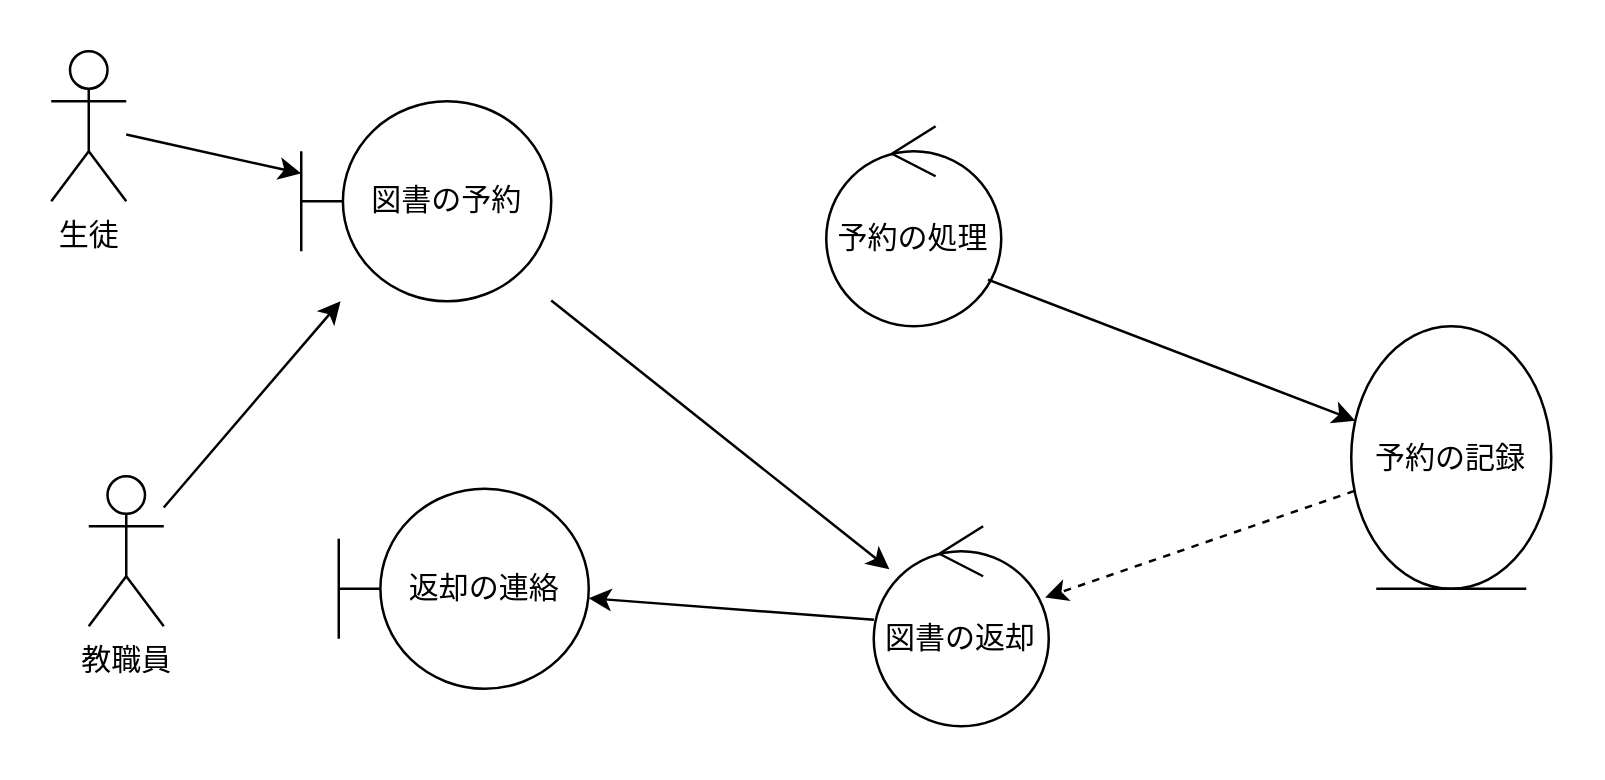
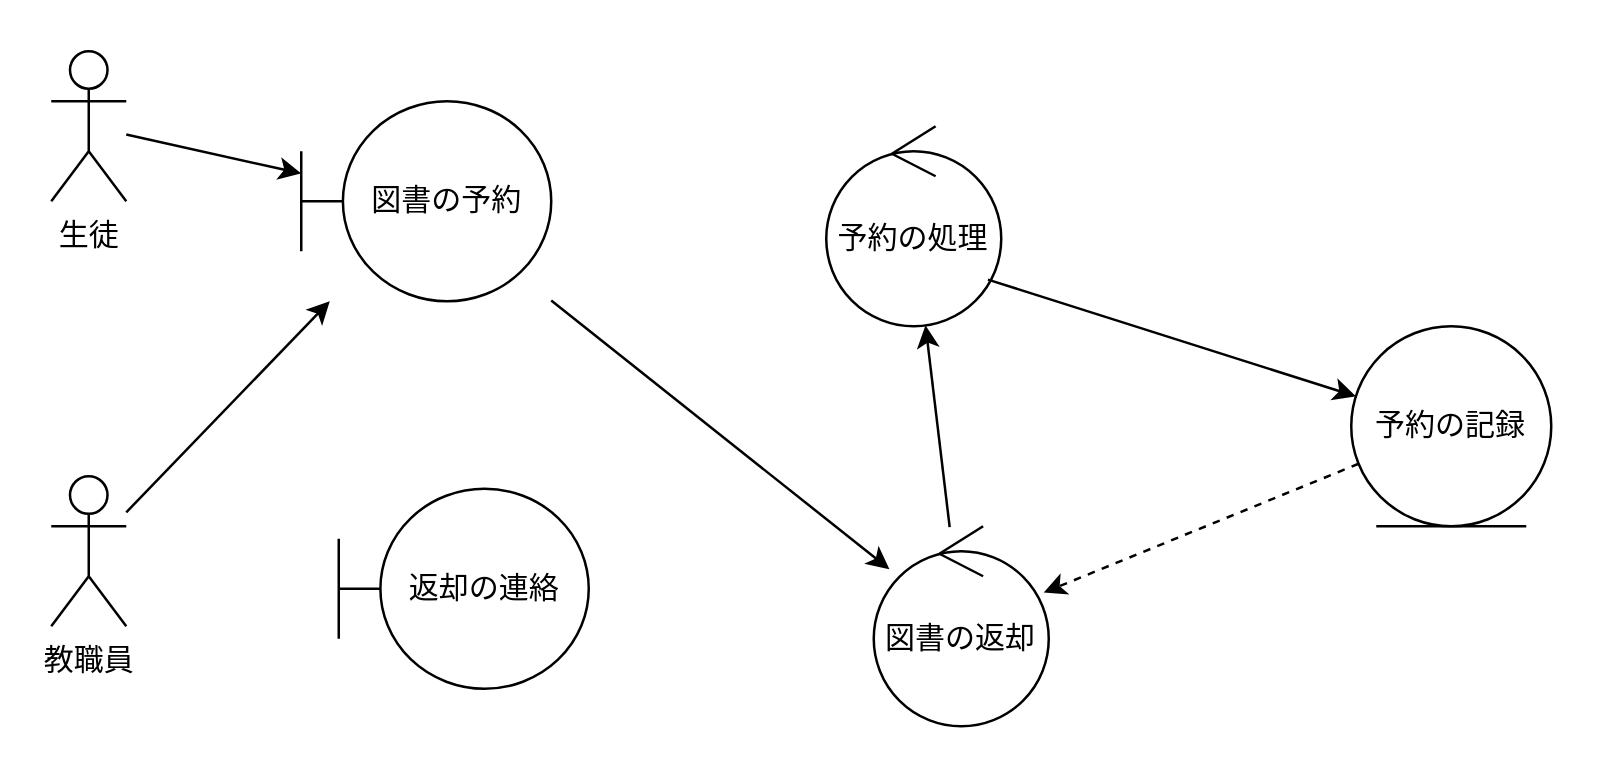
(1451, 458) -> (1451, 426)
(126, 551) -> (89, 551)
(739, 610) -> (939, 435)
